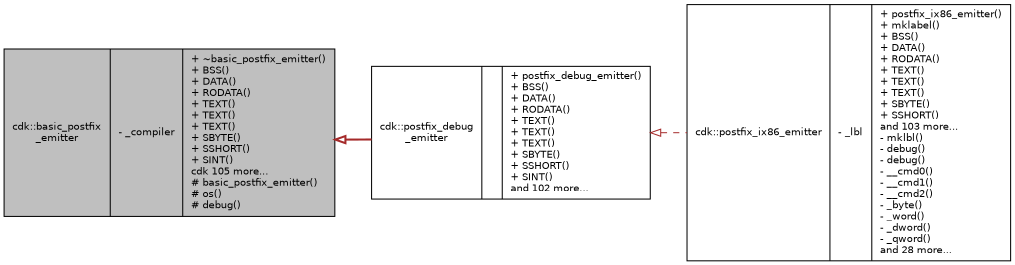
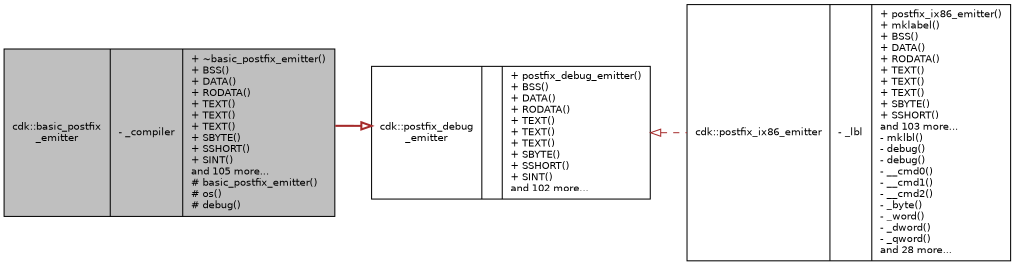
(359, 140) -> (348, 126)
(230, 172) -> (230, 172)
